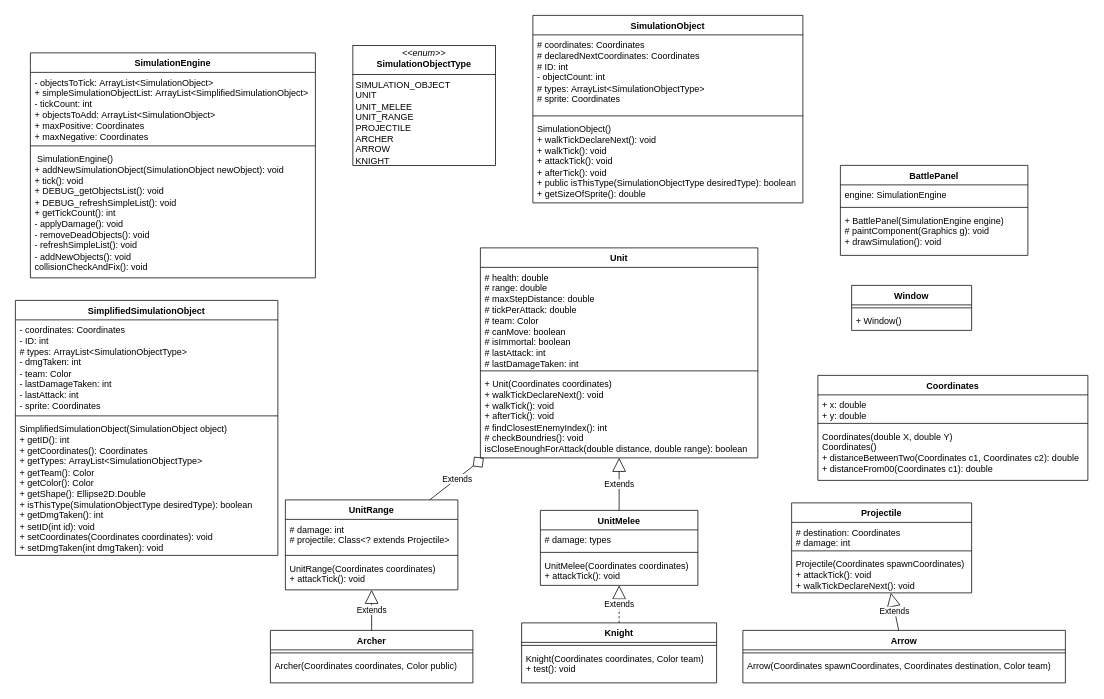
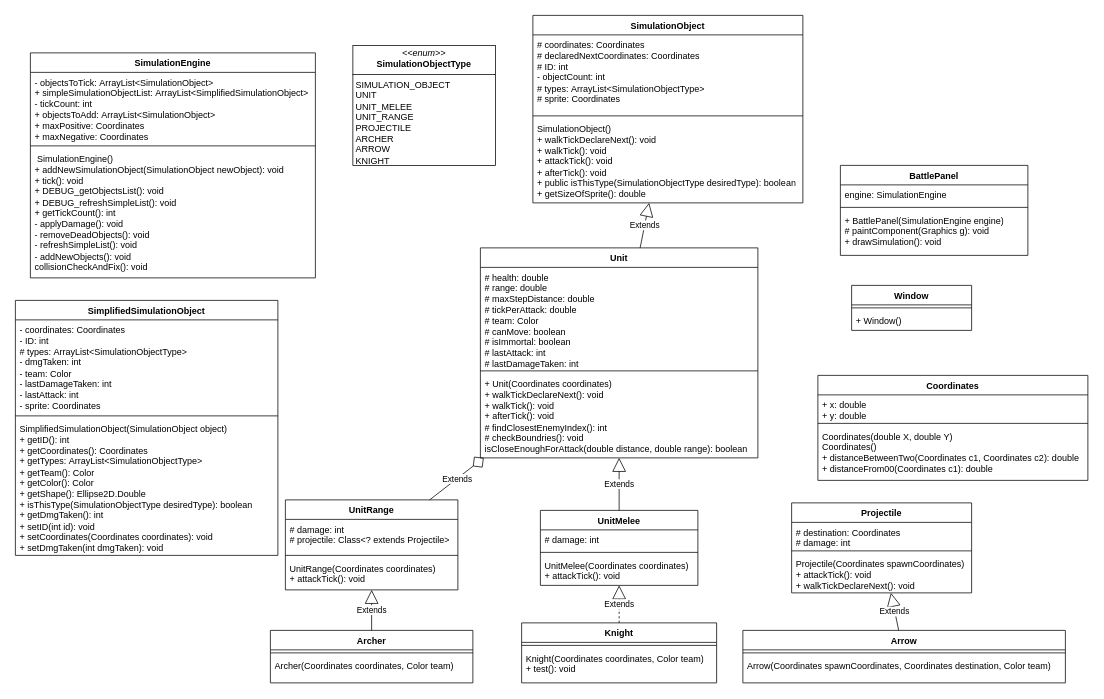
none -> (643, 232)
(579, 541) -> (573, 541)
(372, 672) -> (372, 672)
